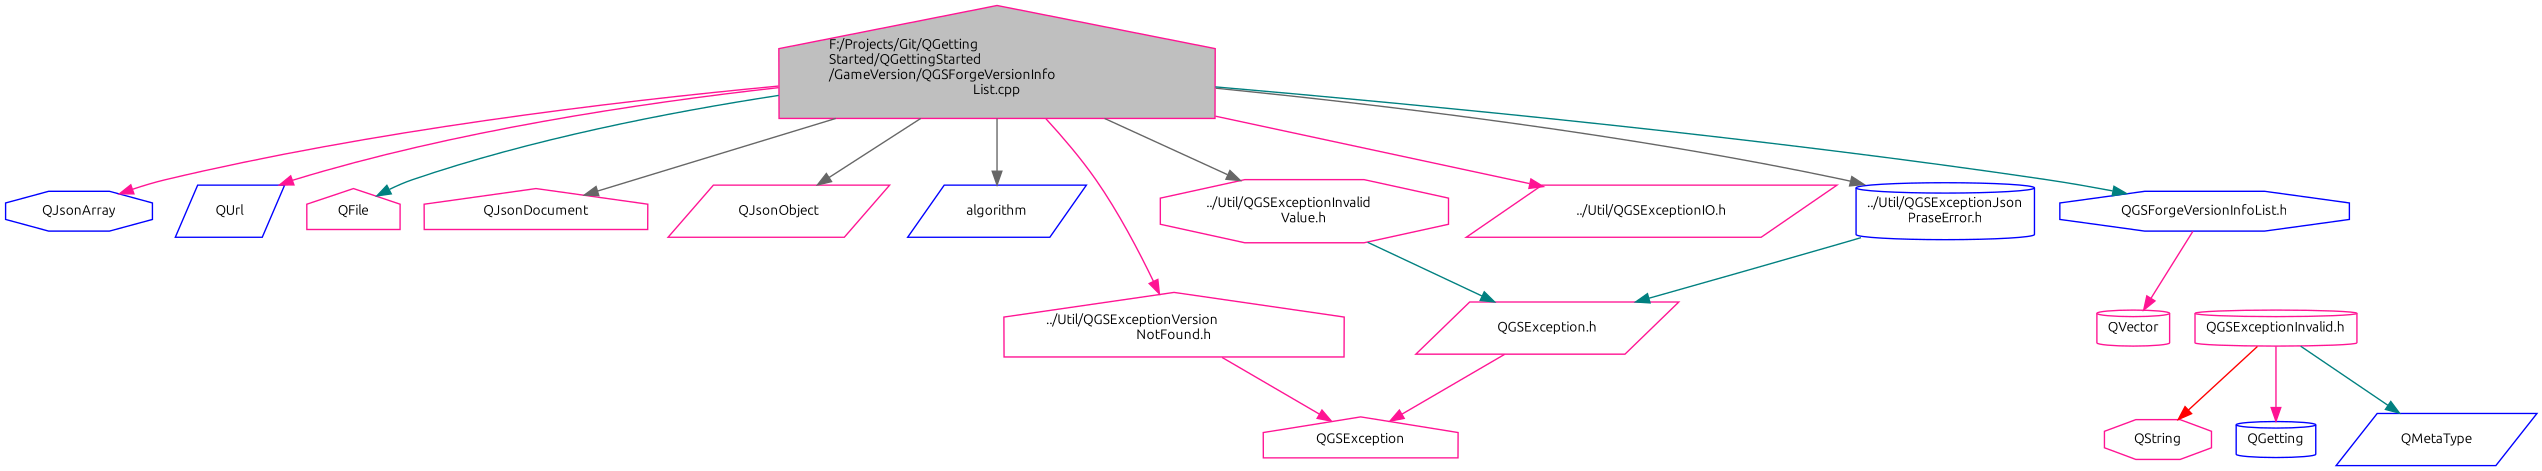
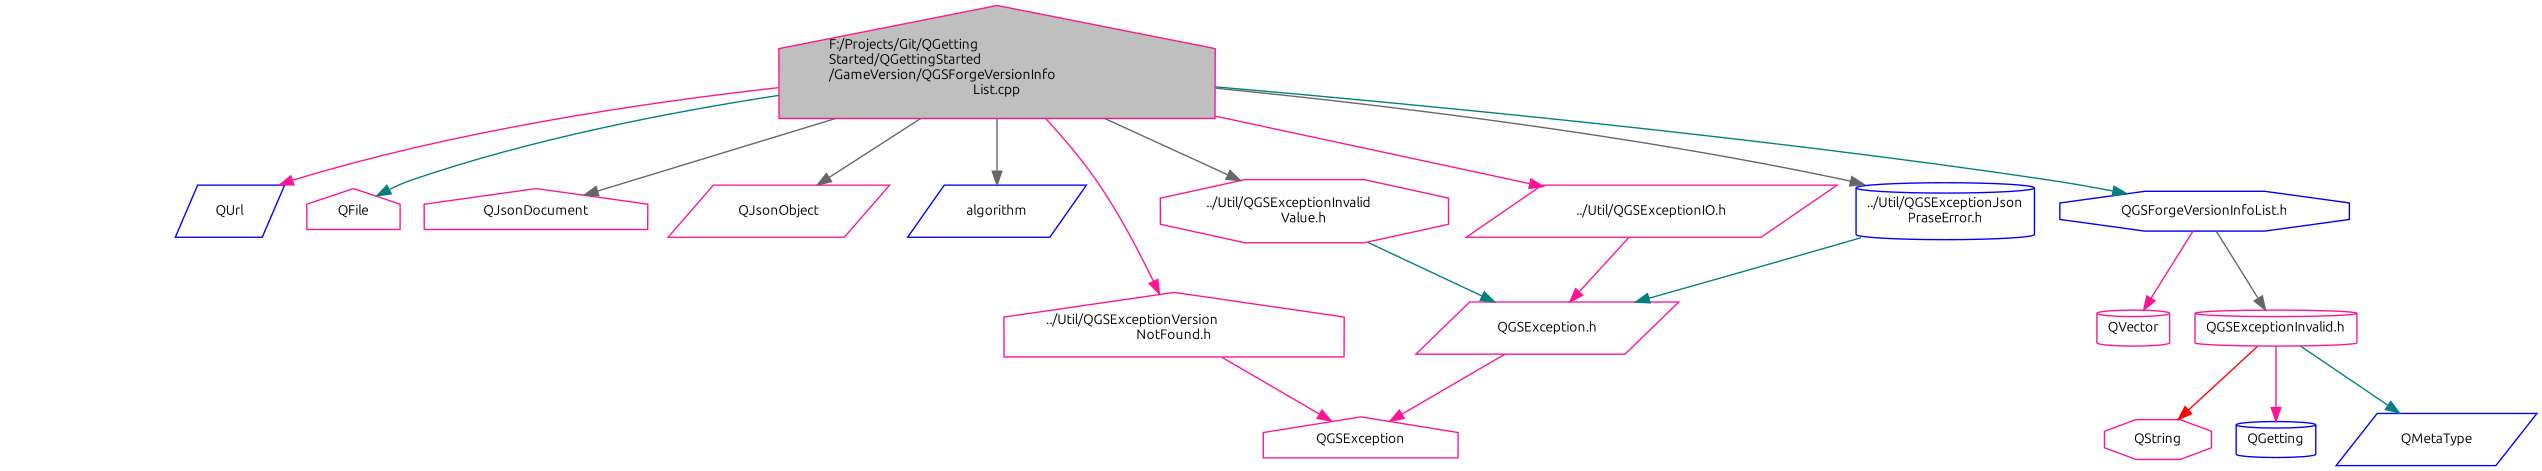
(79, 211) -> none
none -> (1604, 264)
none -> (2237, 265)
